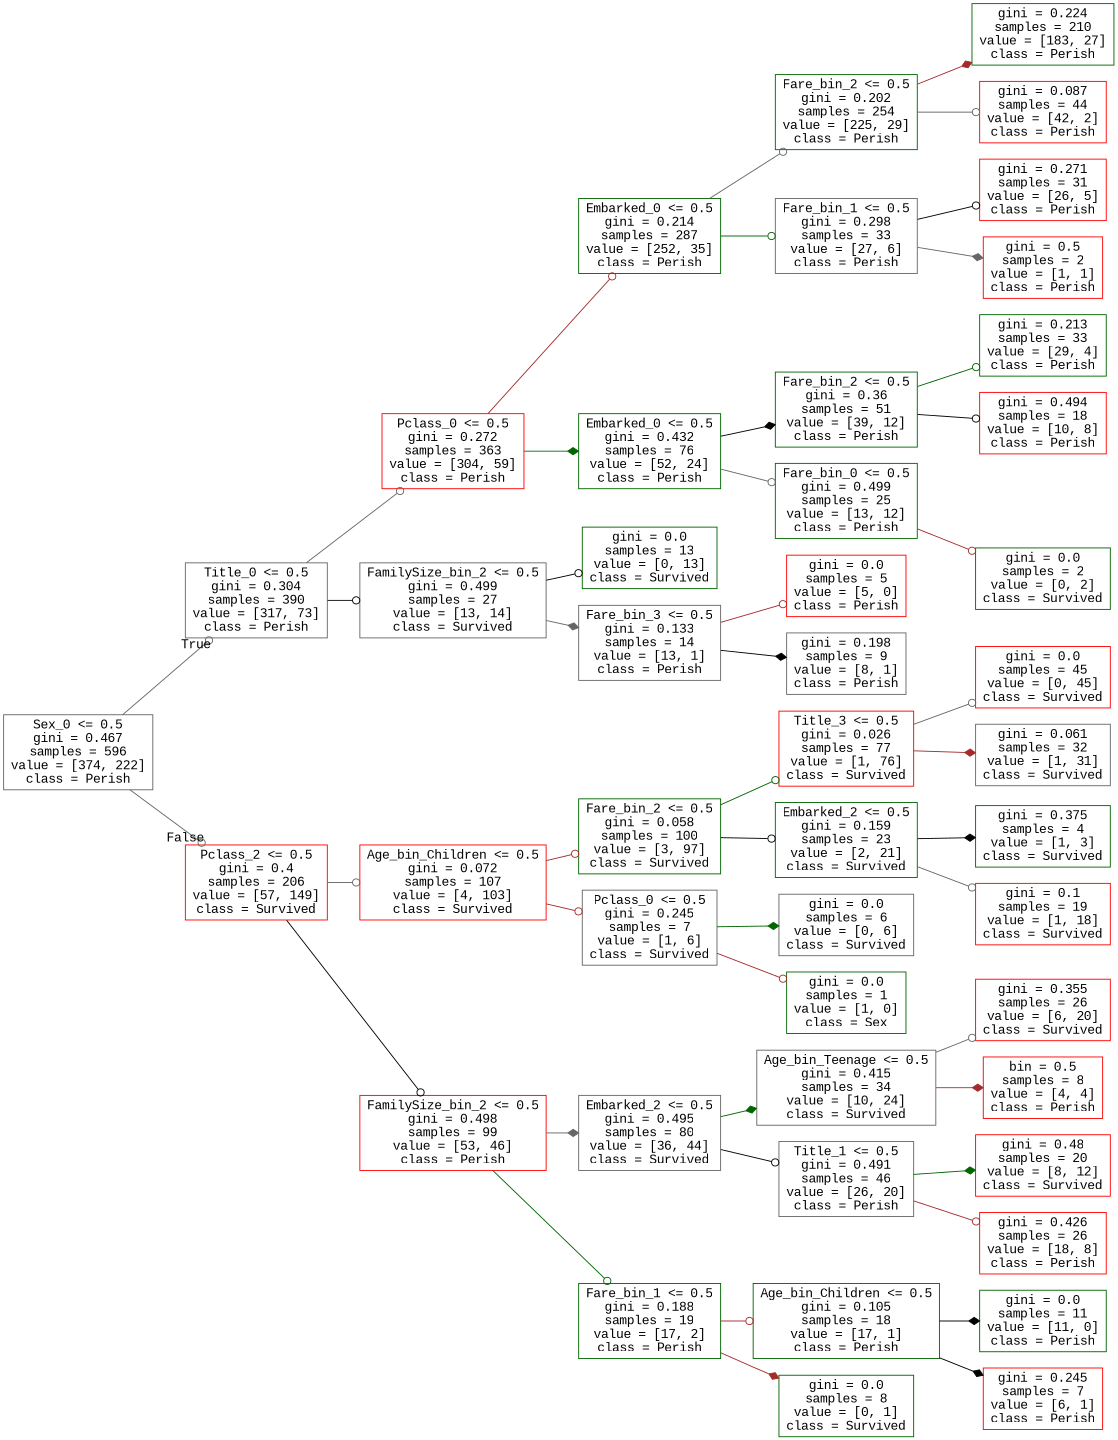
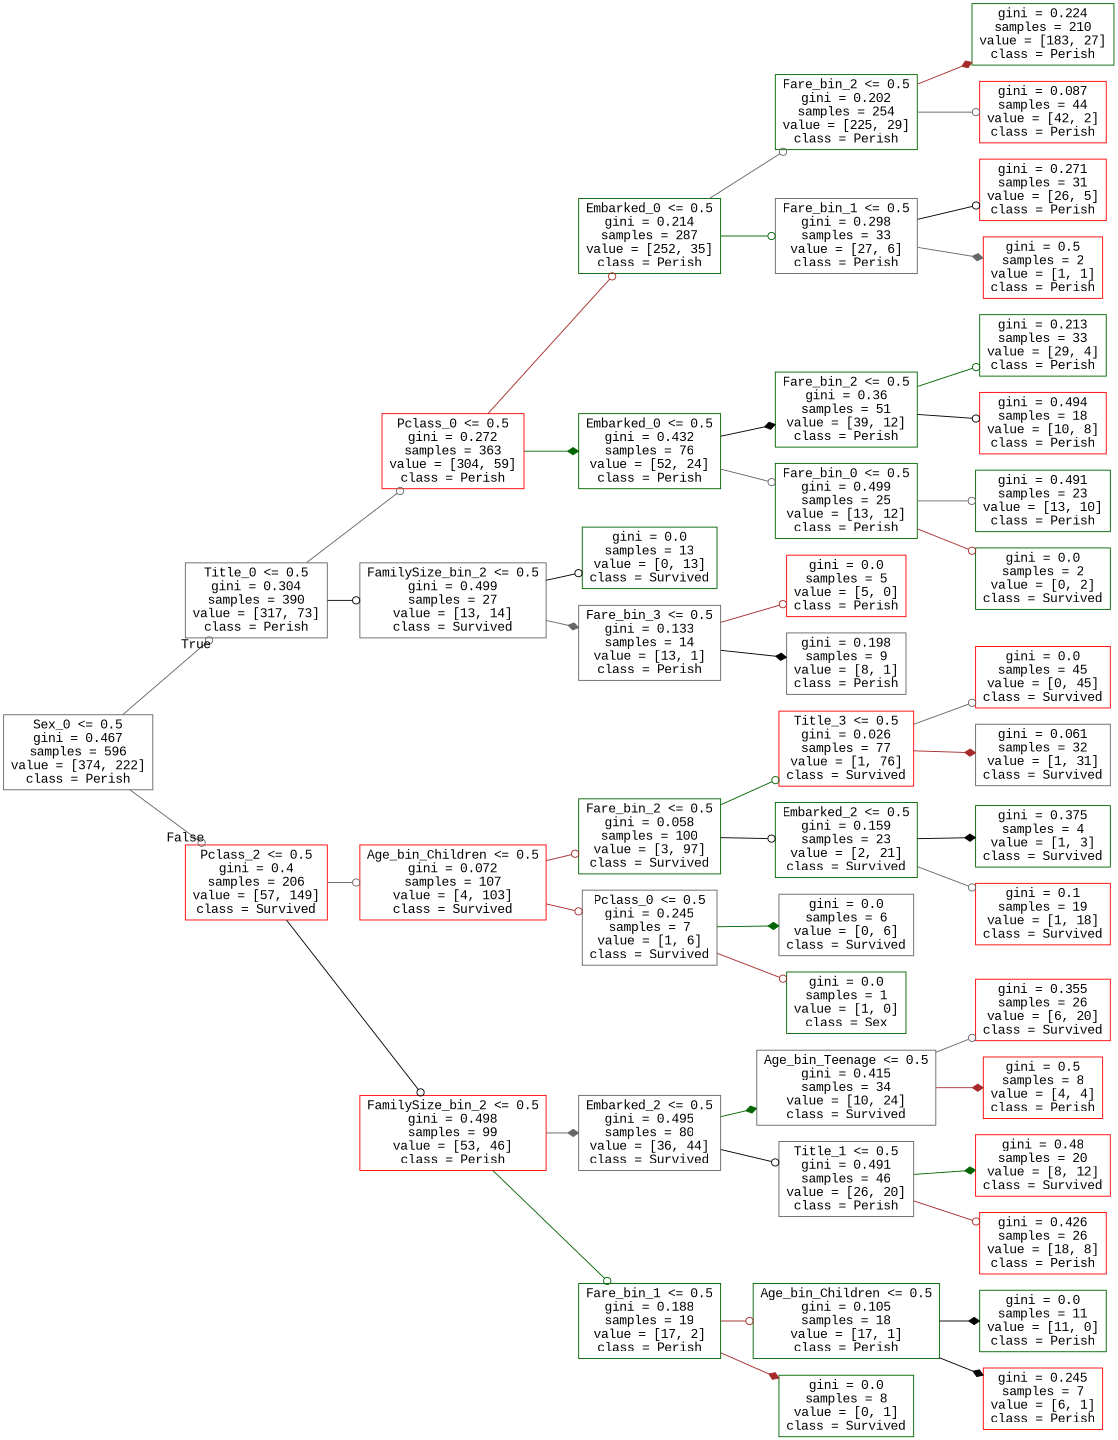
none -> (1043, 501)
(1043, 1088) -> (1043, 1088)
